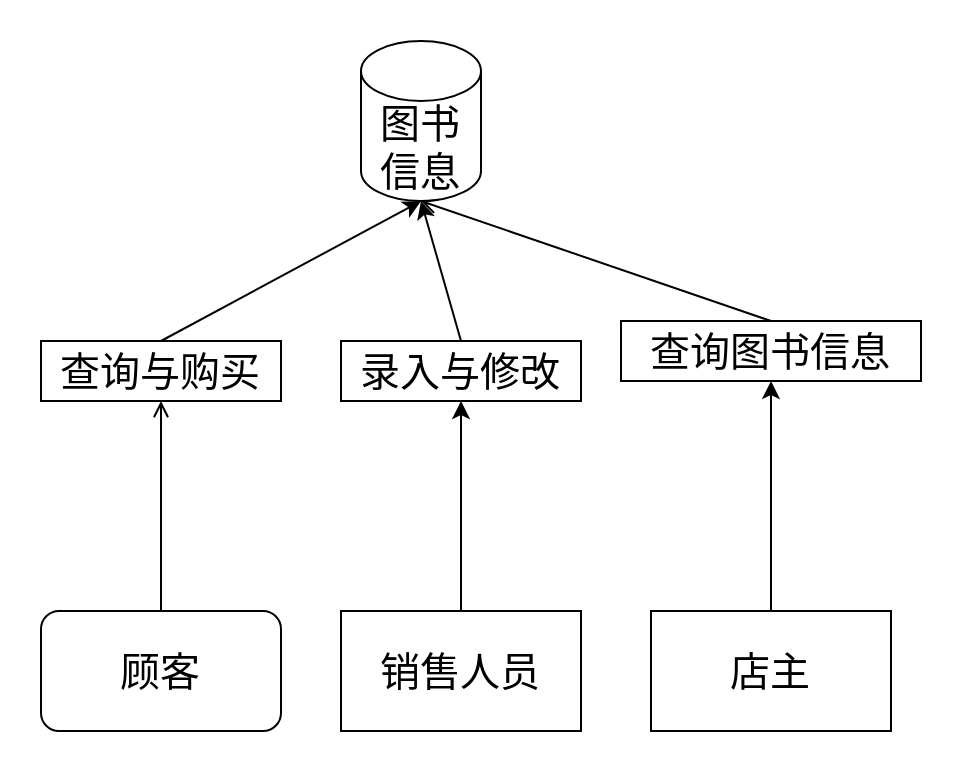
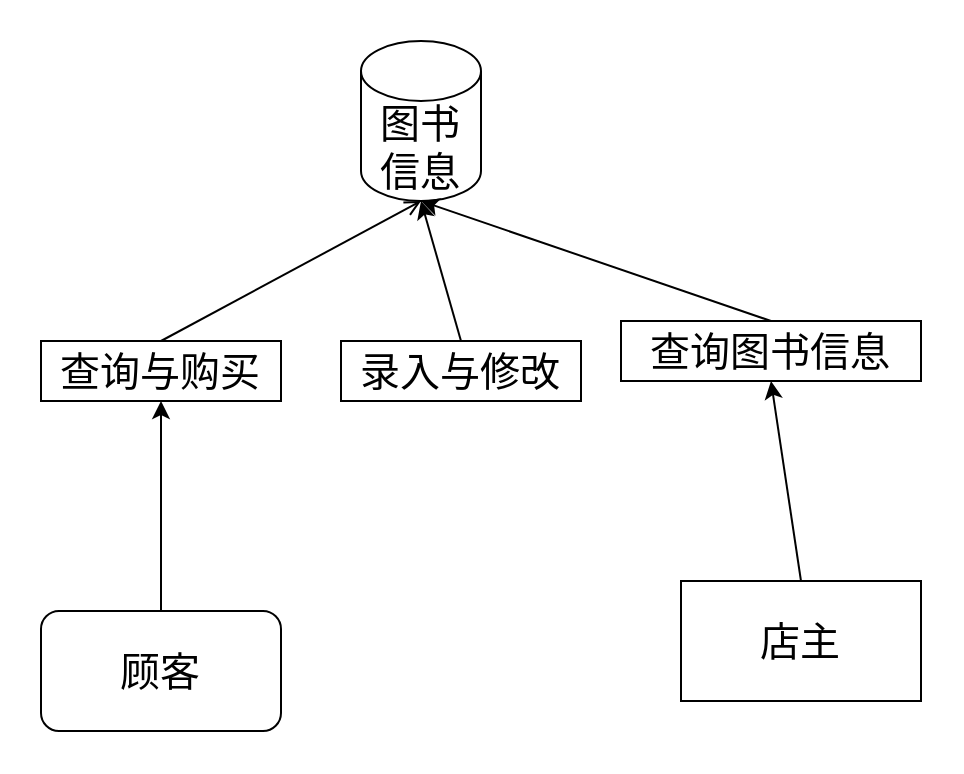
(431, 204) -> (435, 206)
(408, 208) -> (412, 206)
(161, 412) -> (161, 416)
(461, 513) -> none
(461, 671) -> none
(771, 671) -> (801, 641)
